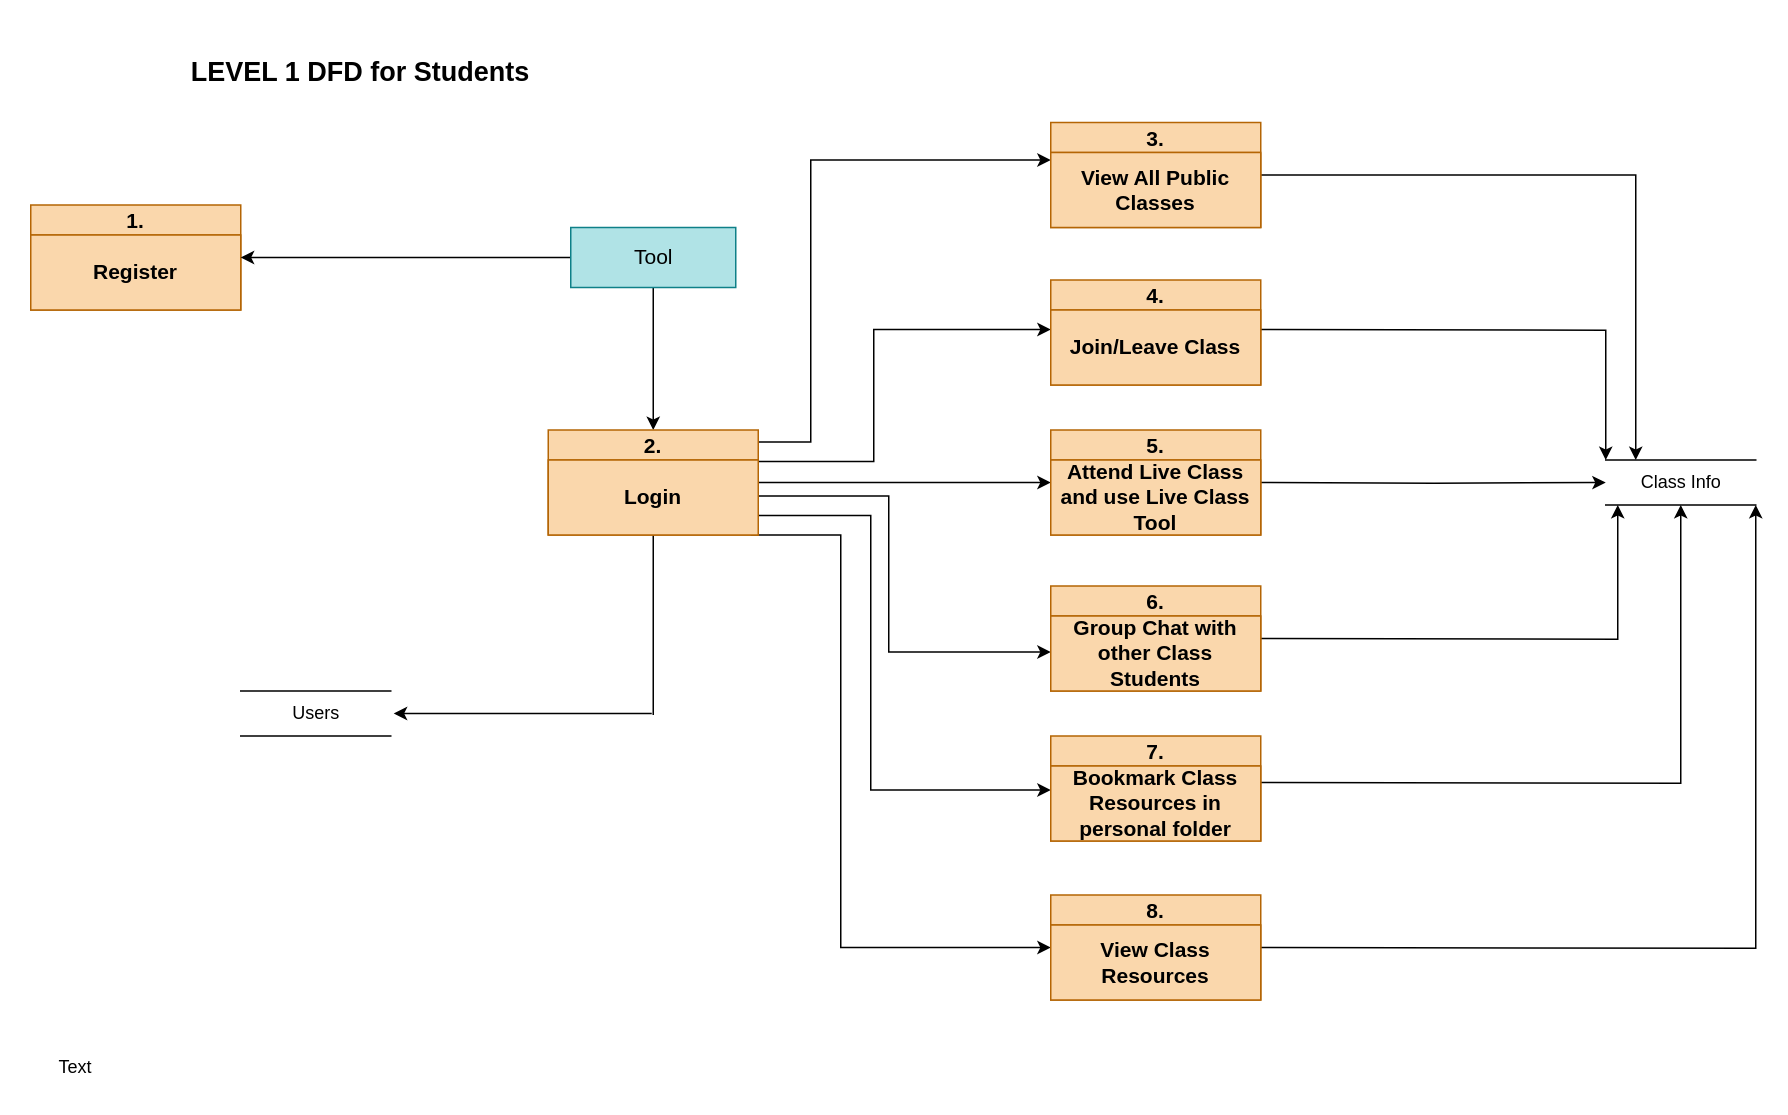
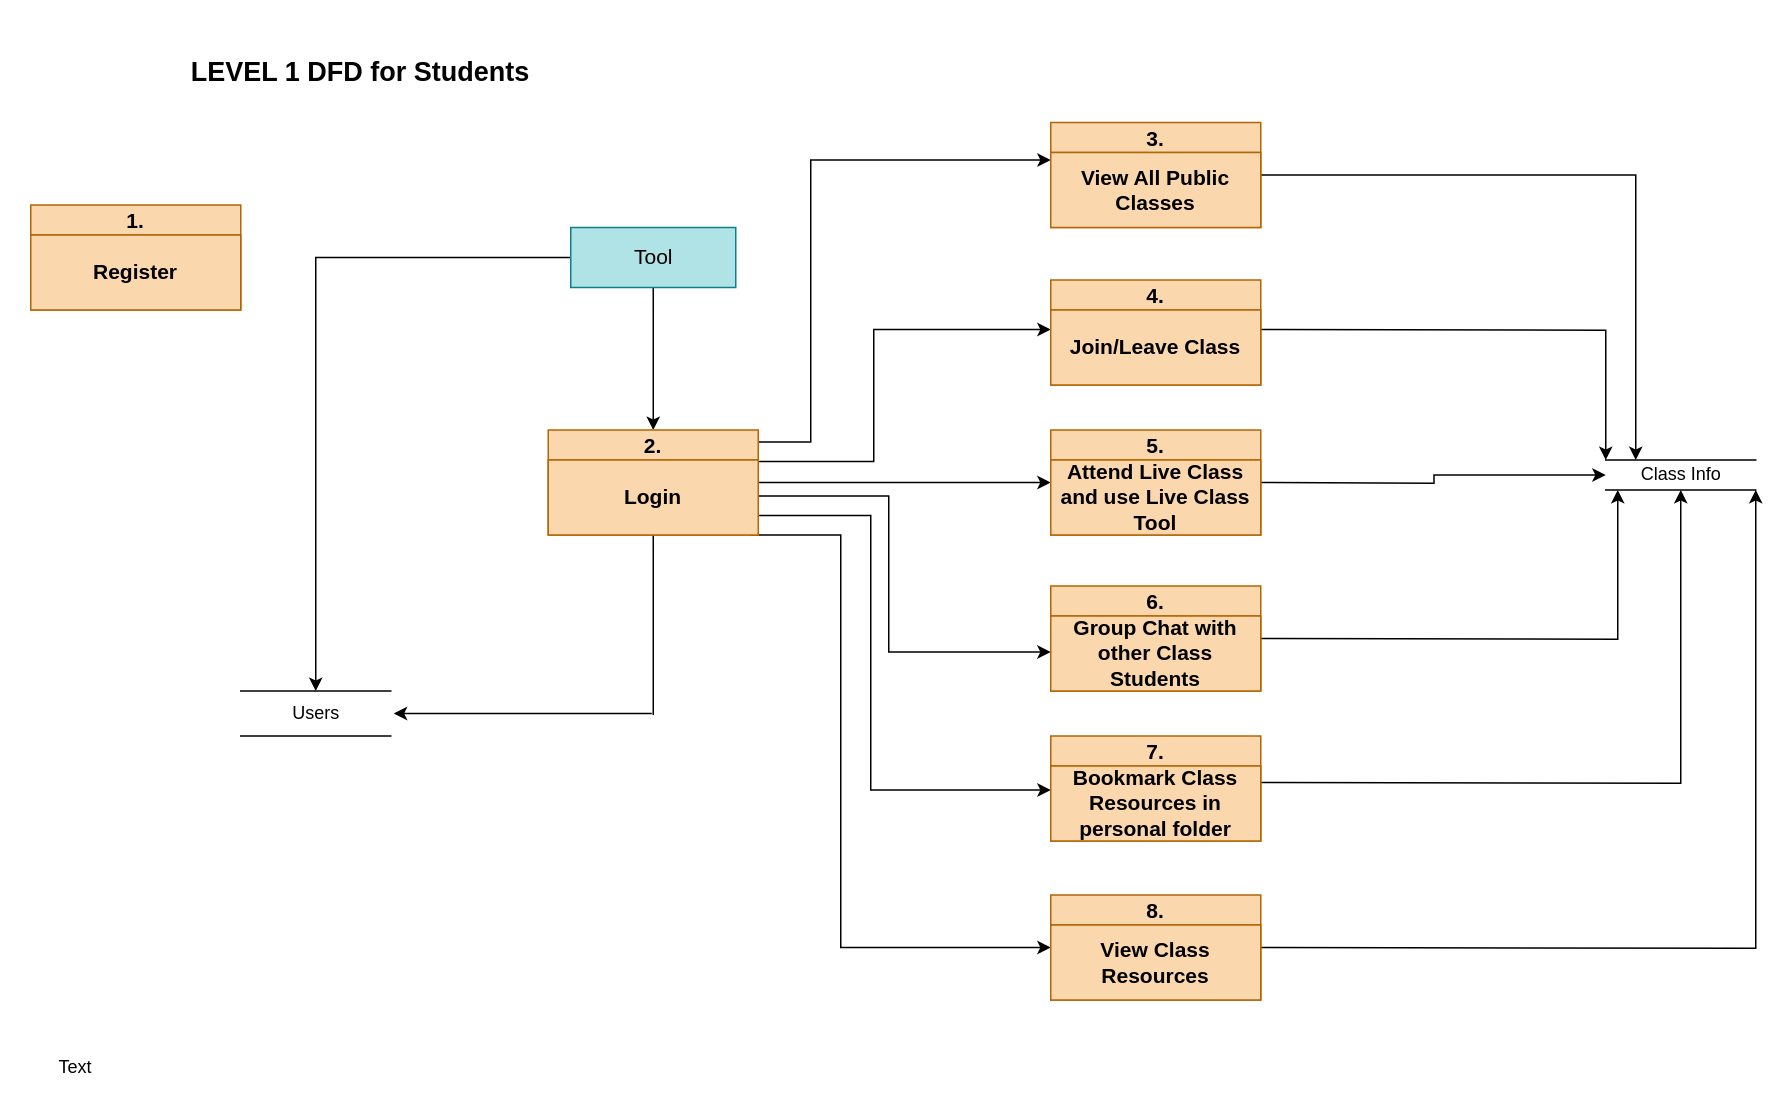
(284, 257) -> (316, 468)
(1681, 482) -> (1681, 475)
